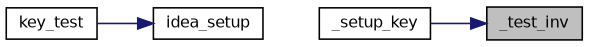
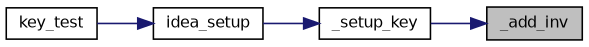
none -> (283, 23)
(535, 23) -> (535, 23)
